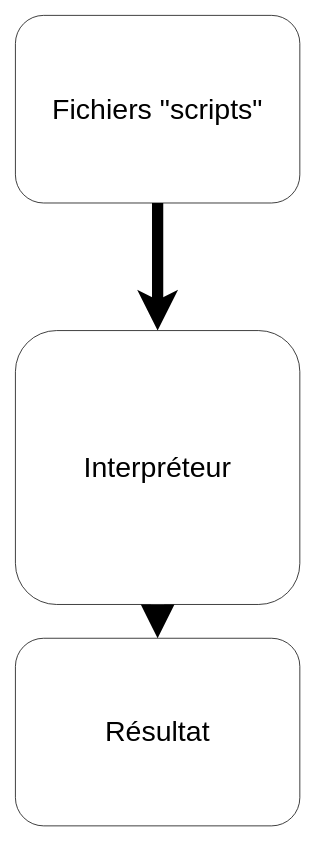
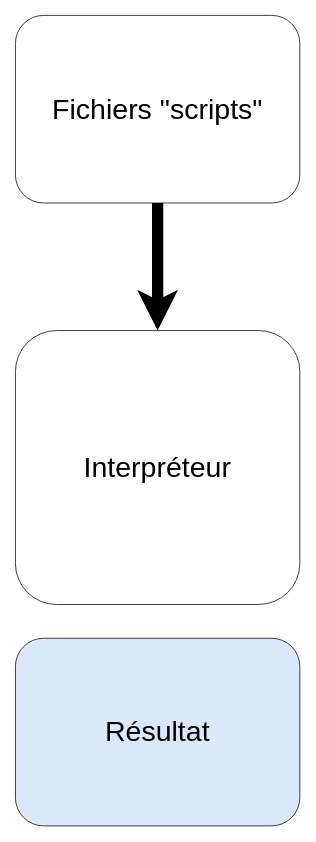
(158, 608) -> none
(158, 732) -> (158, 732)
